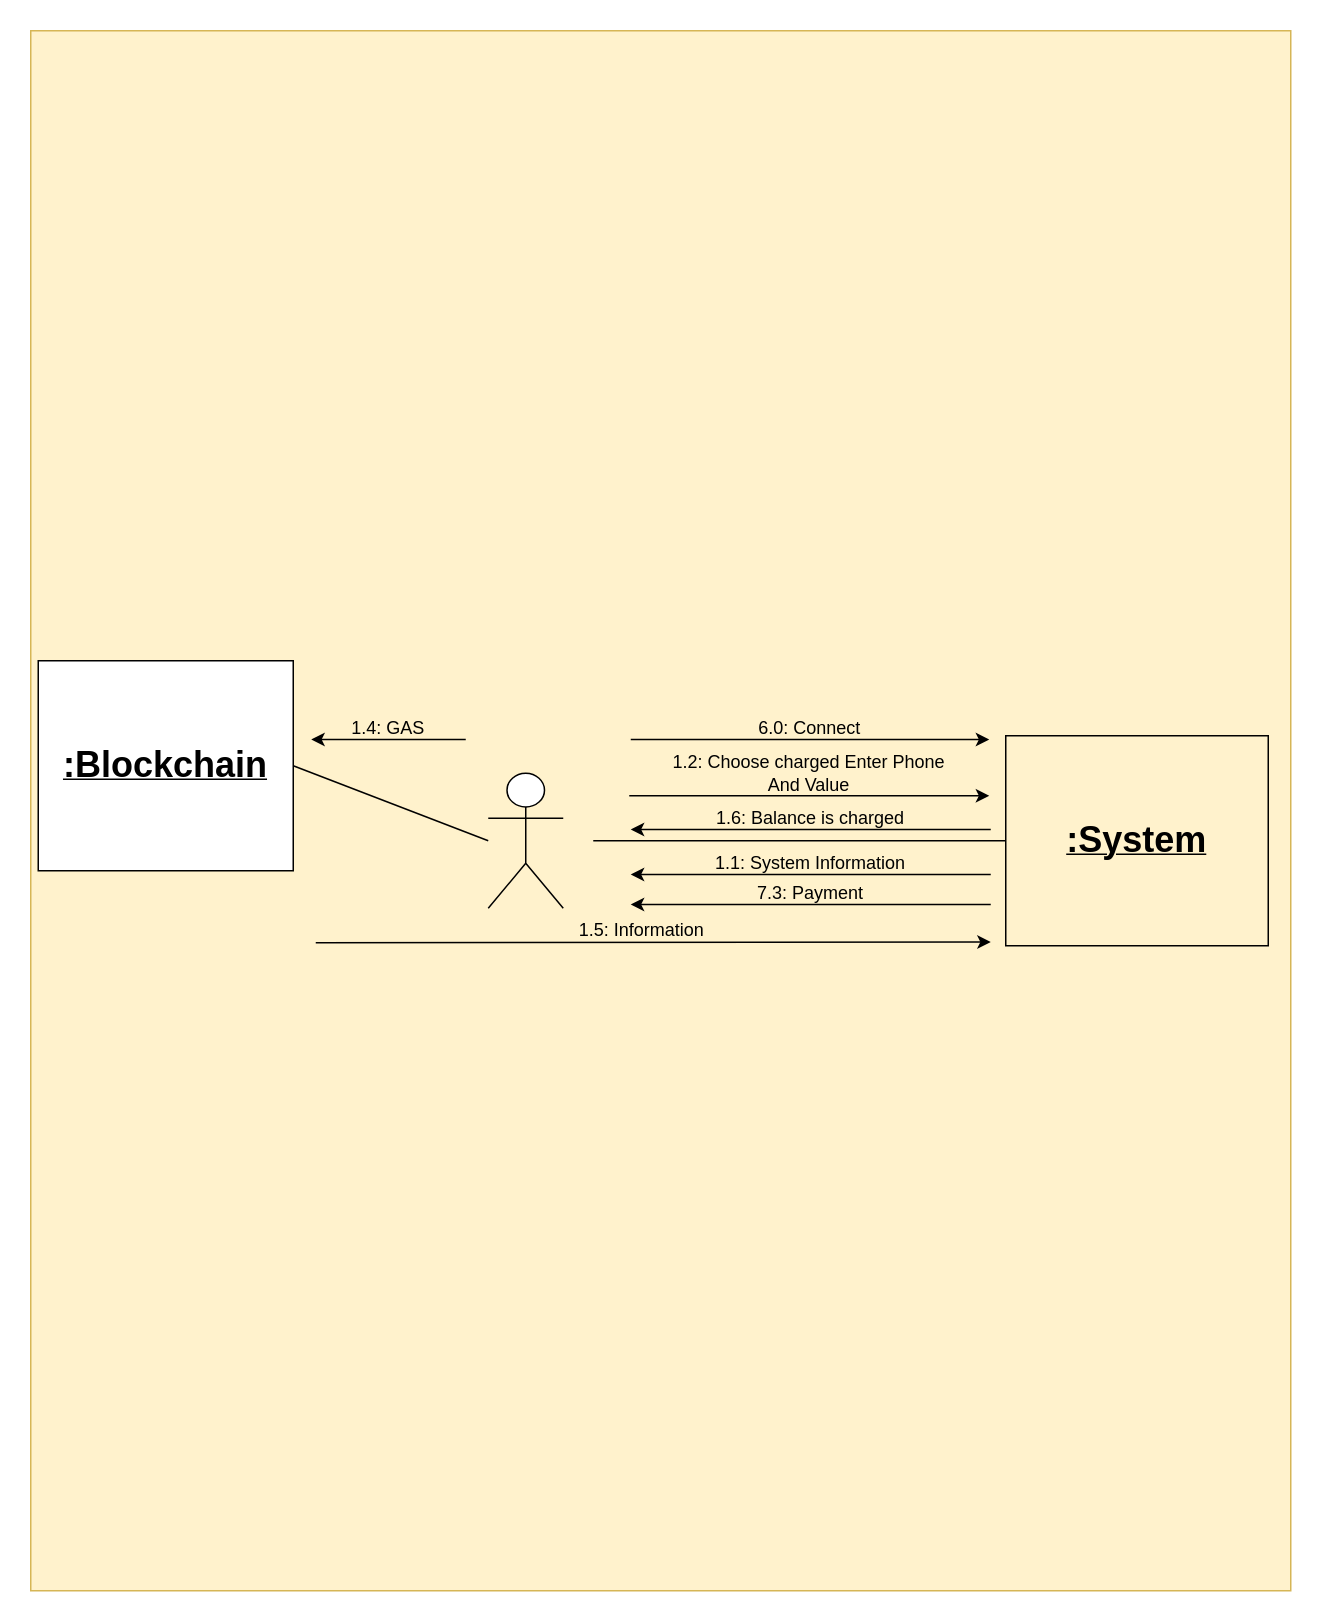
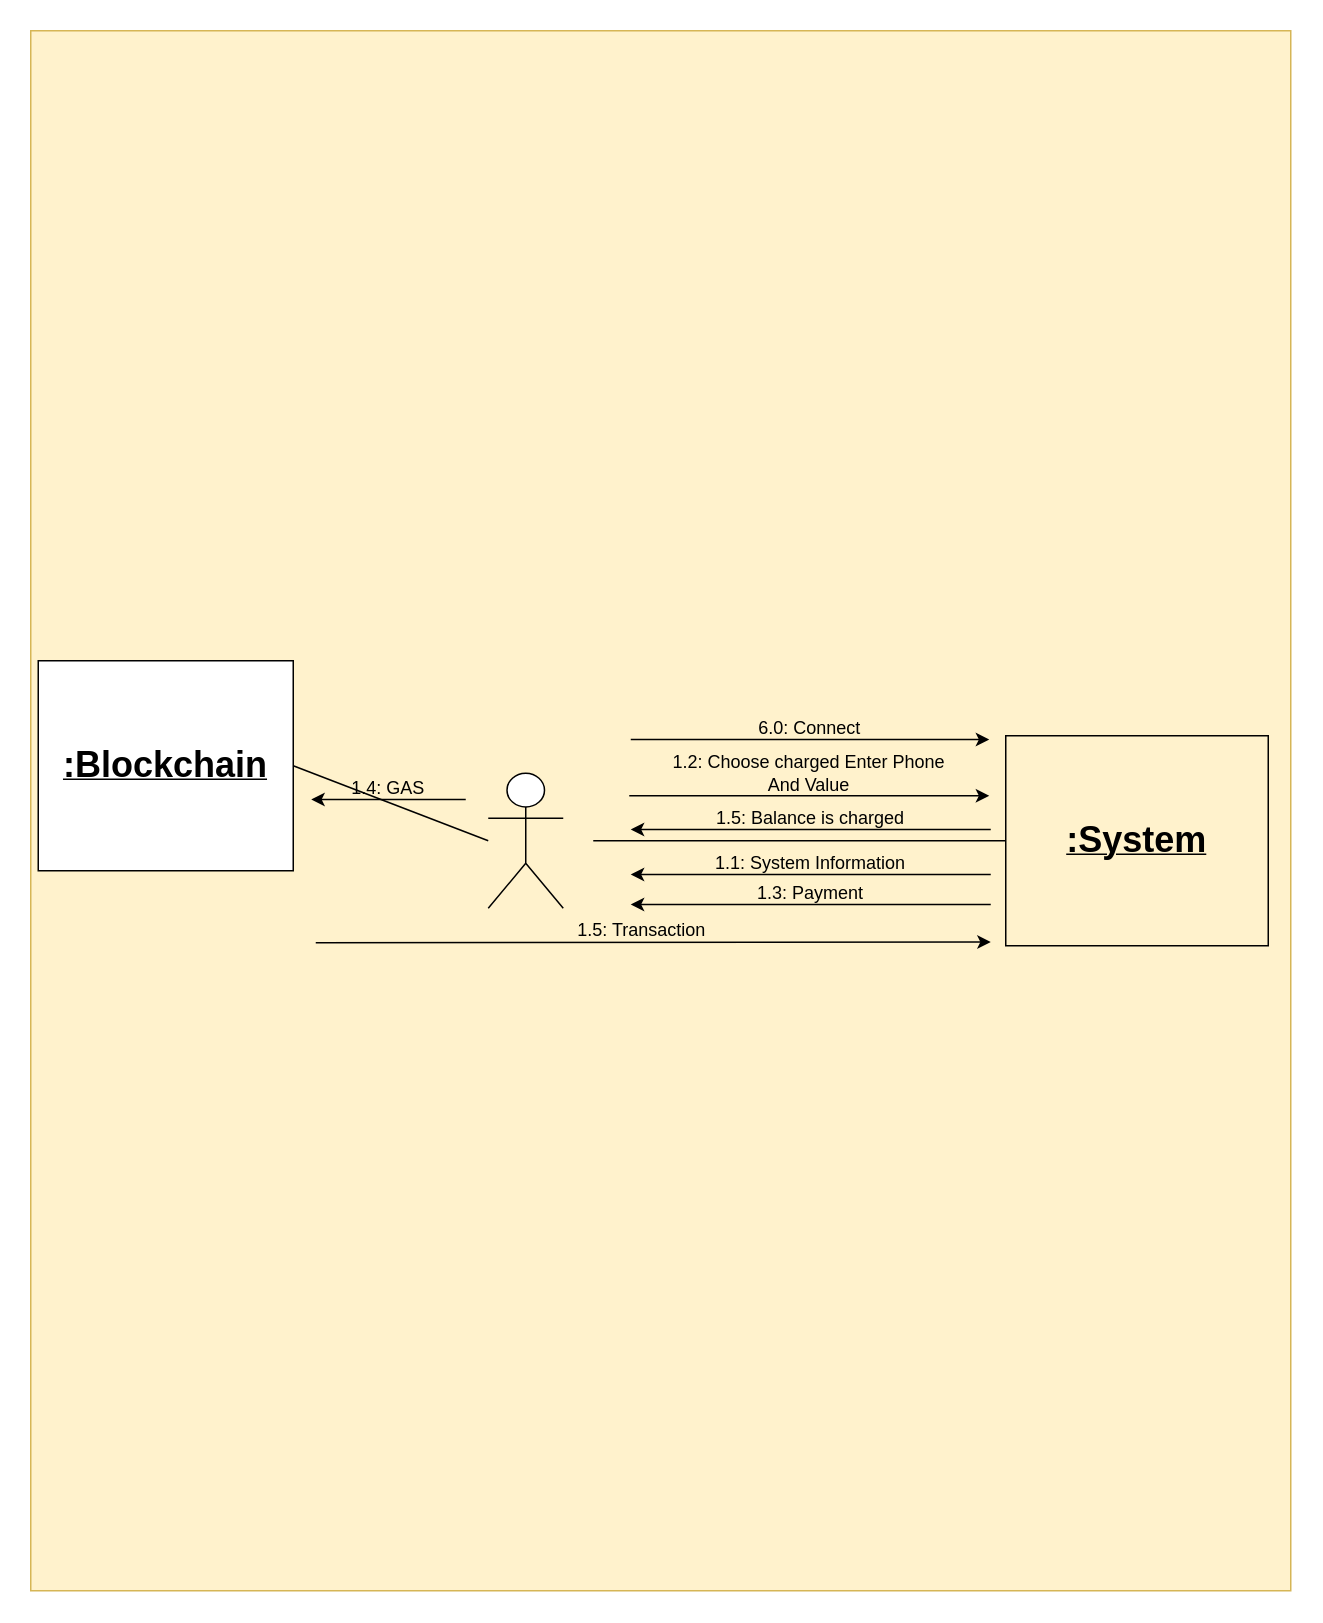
(389, 728) -> (389, 788)
(811, 818) -> (811, 818)
(811, 893) -> (811, 893)
(642, 931) -> (642, 931)
